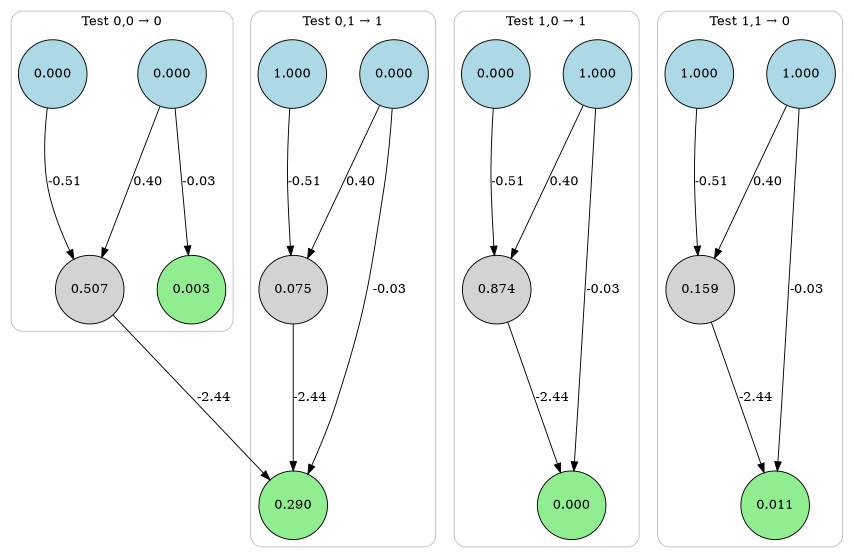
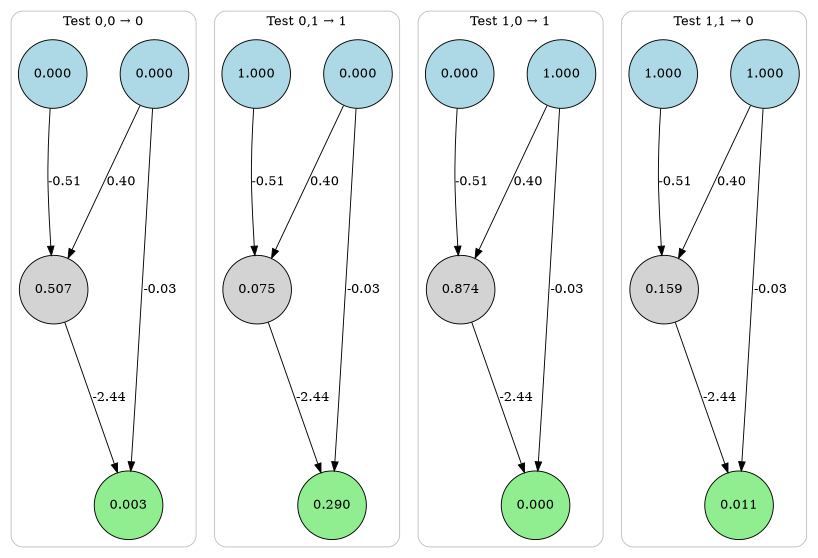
(188, 394) -> (90, 393)
